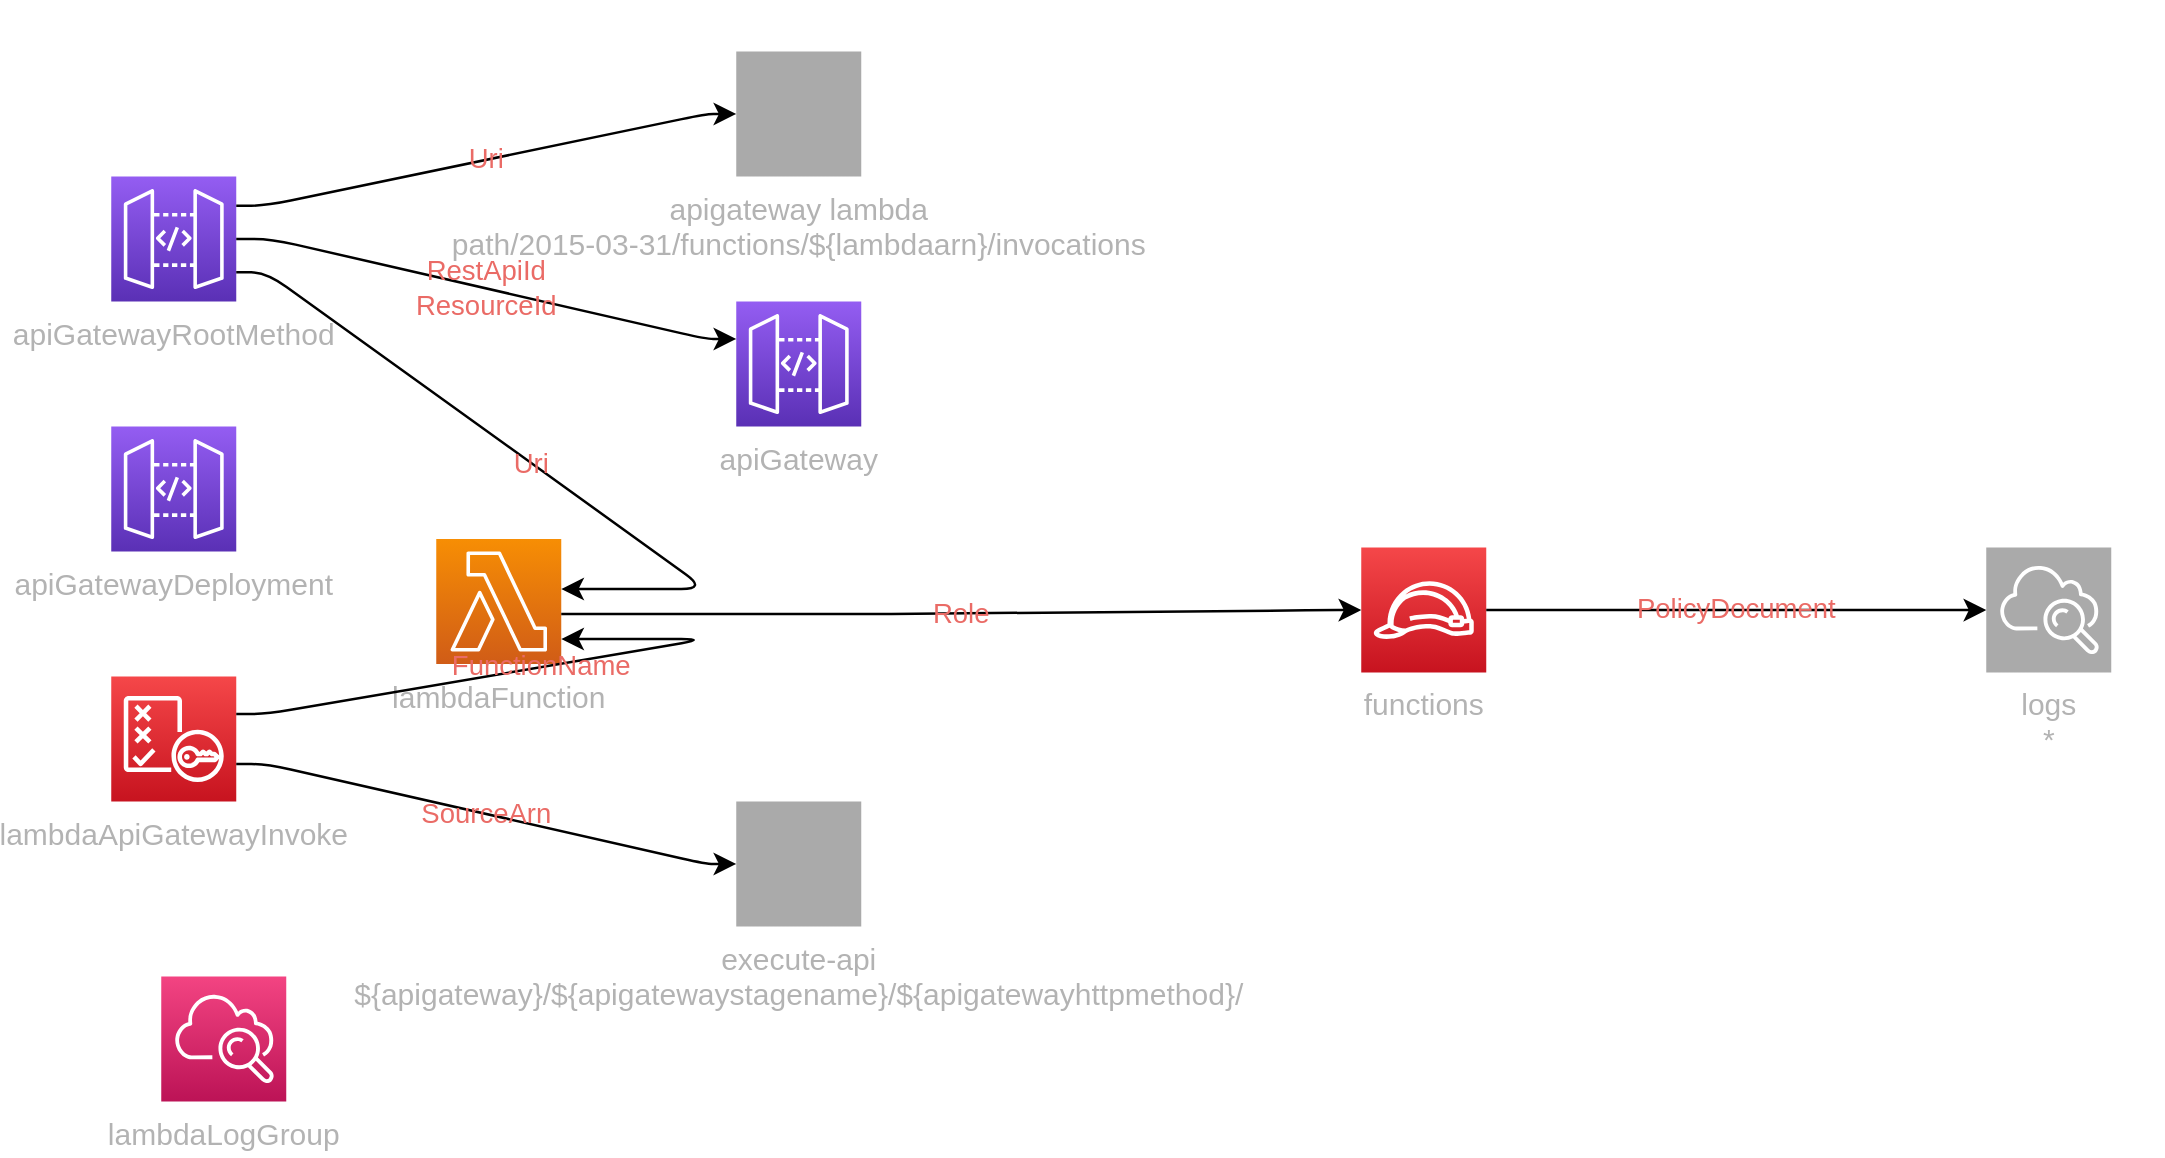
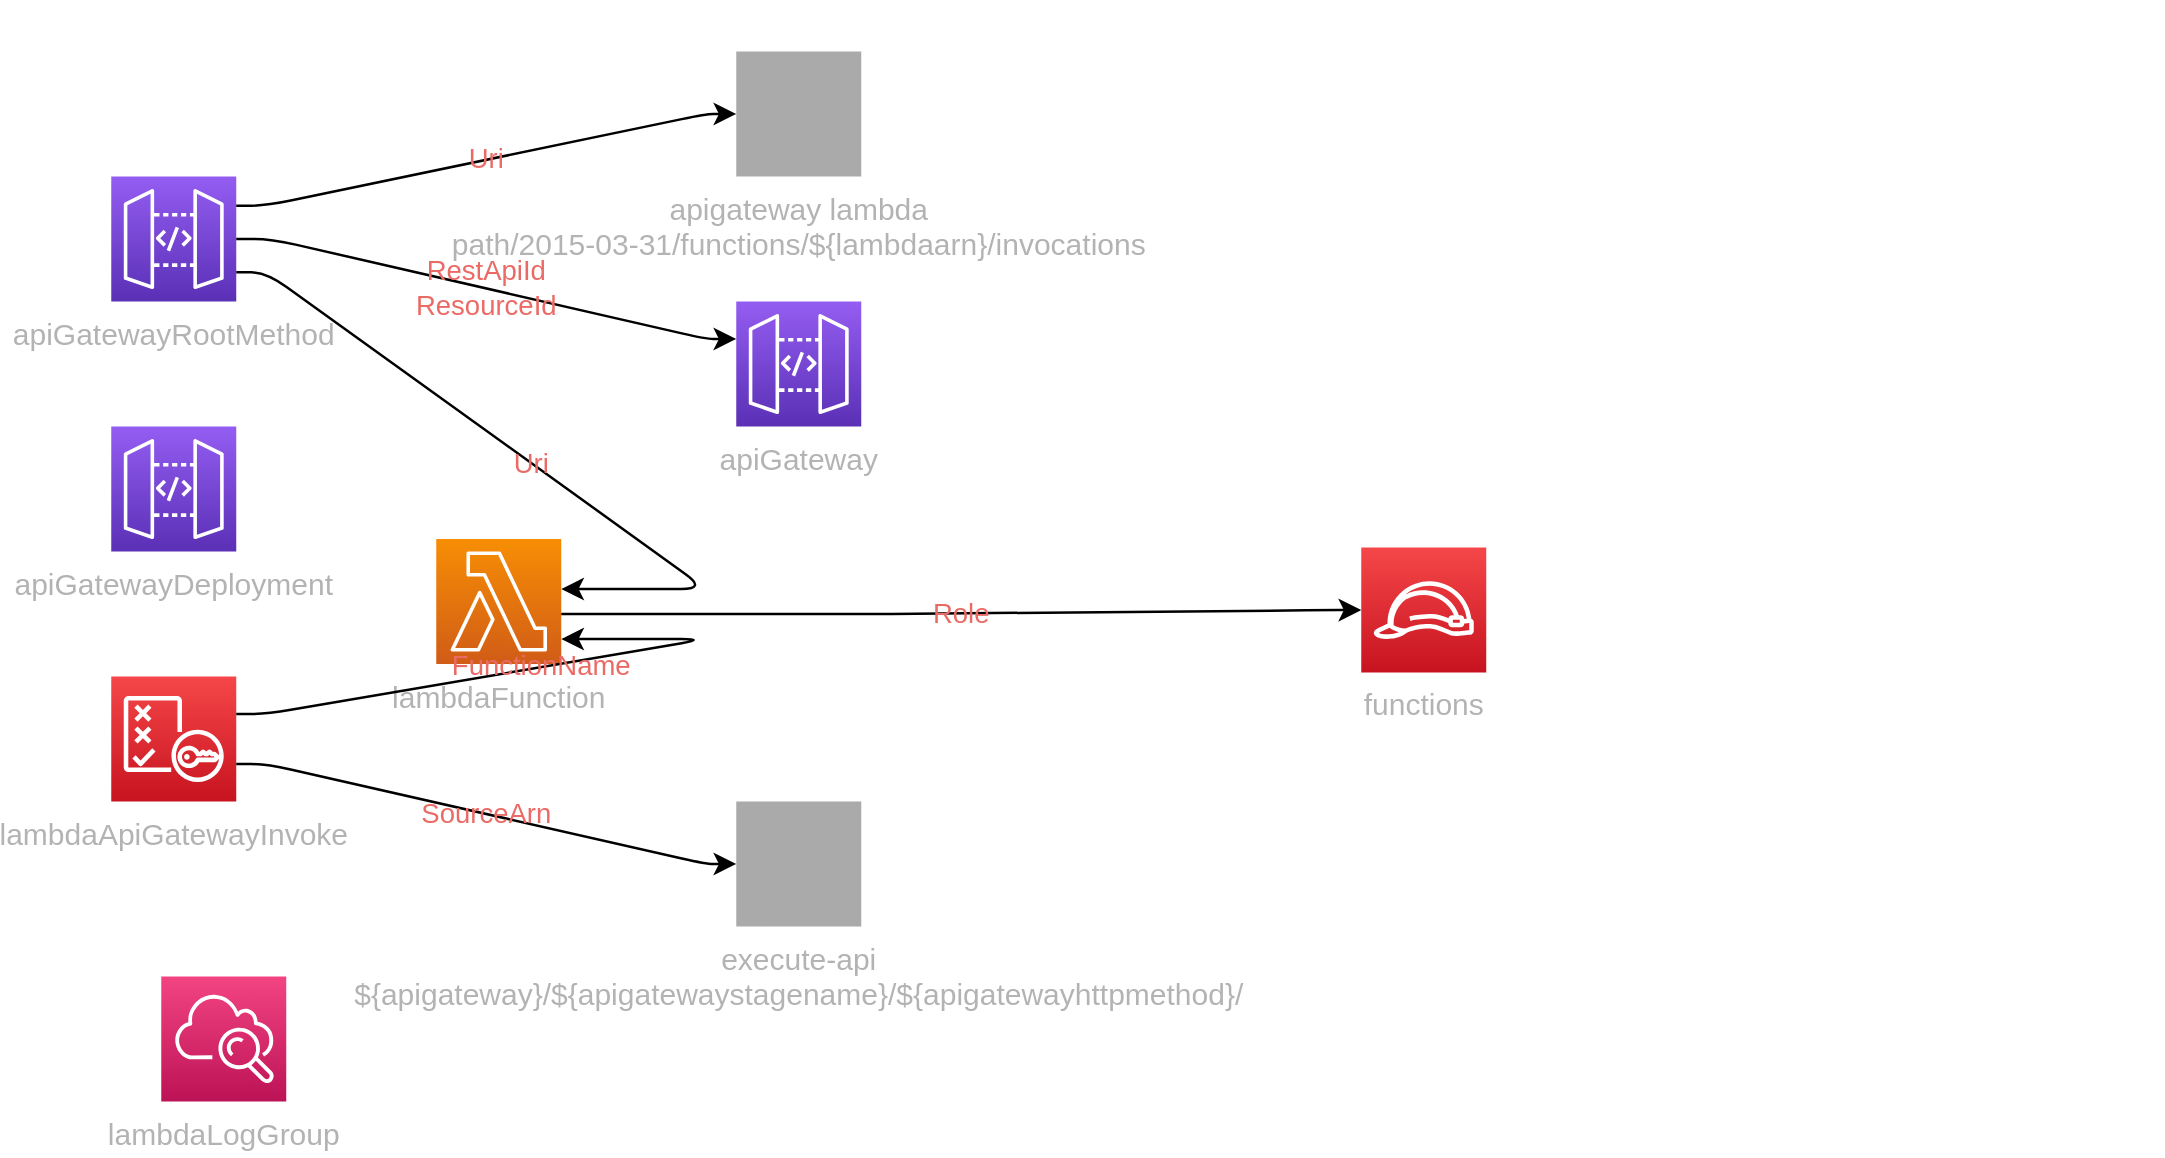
(1728, 610) -> none
(2049, 610) -> none
